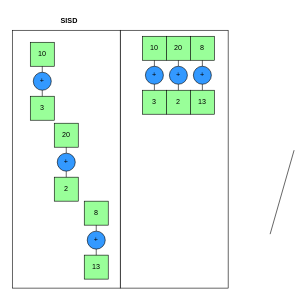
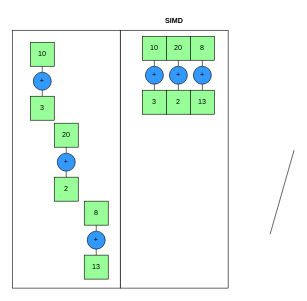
(69, 21) -> none
none -> (174, 21)
